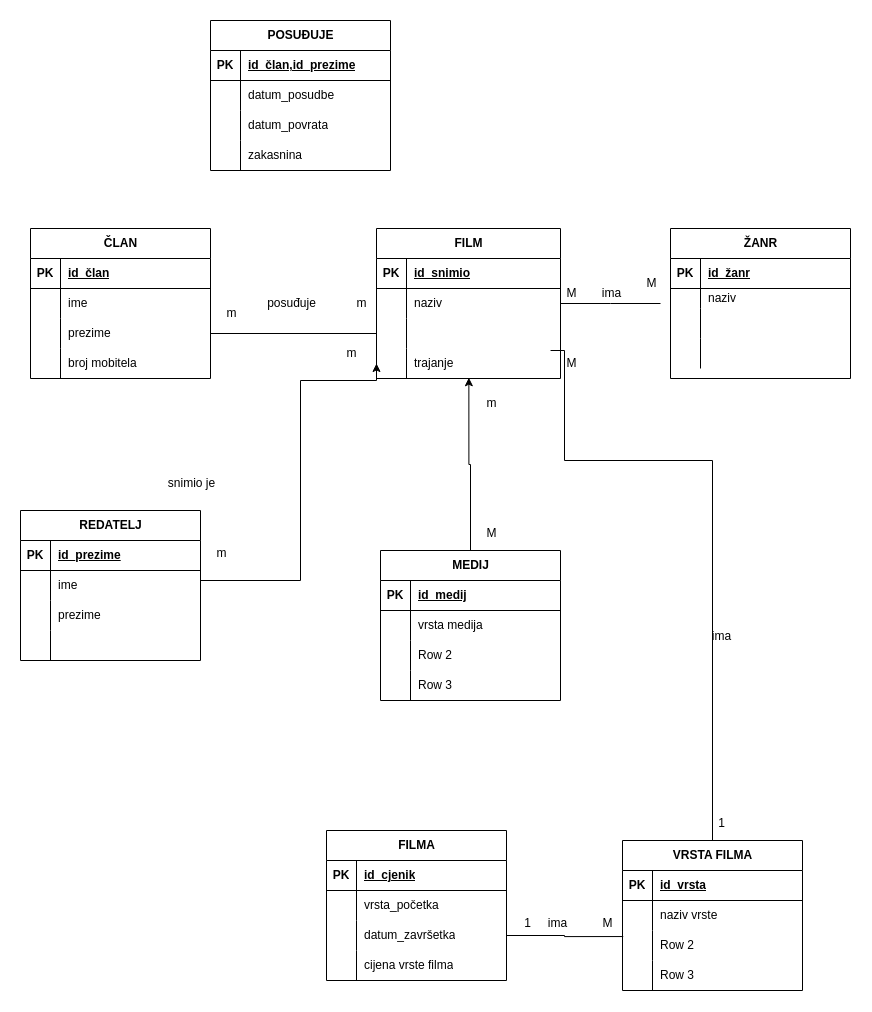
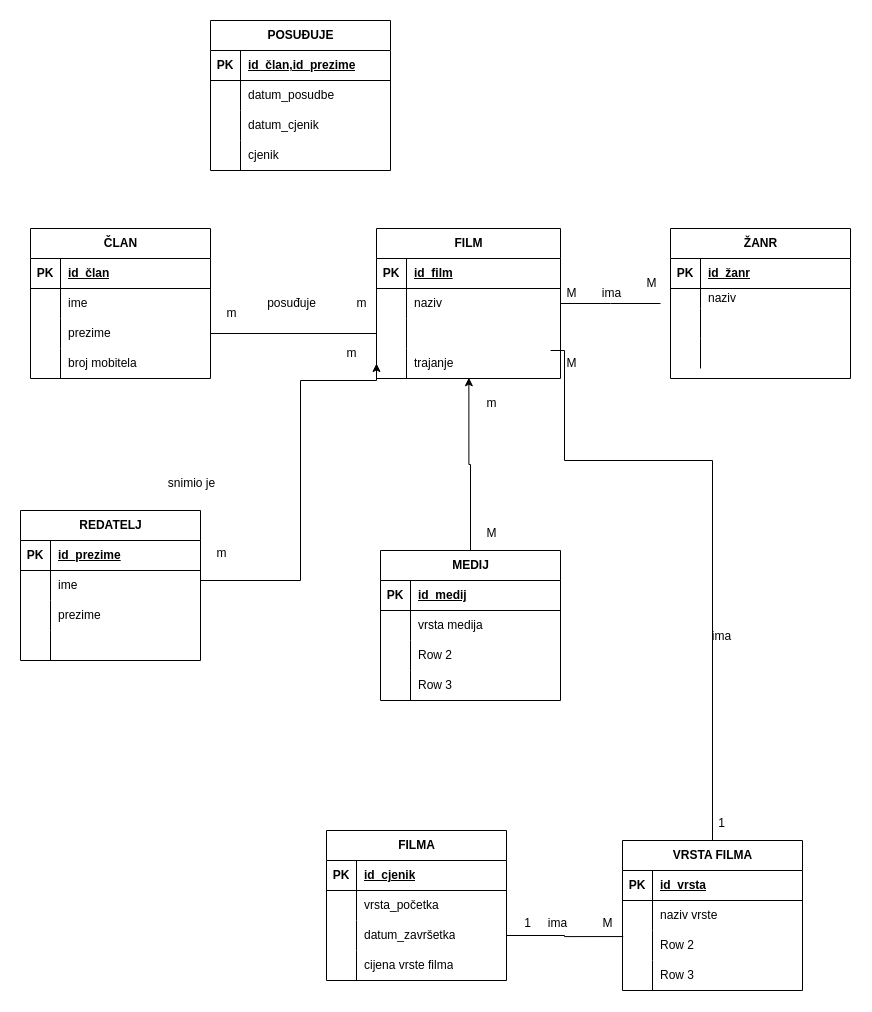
(292, 126) -> (287, 126)
(277, 156) -> (267, 156)
(440, 274) -> (433, 274)
